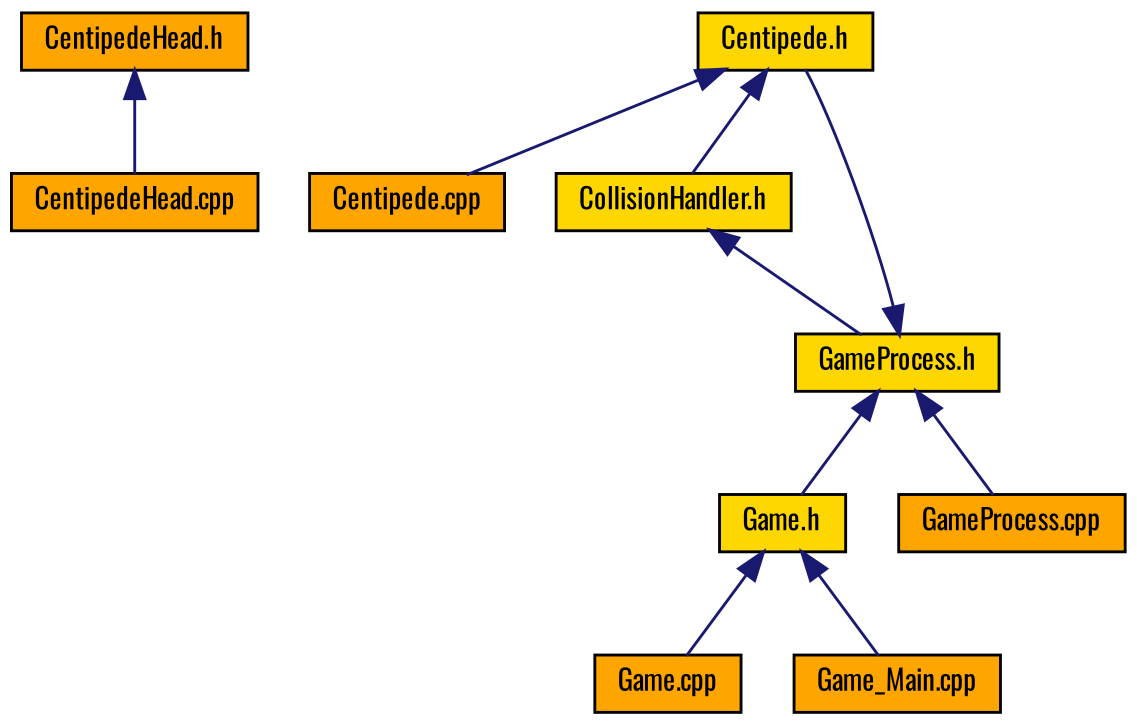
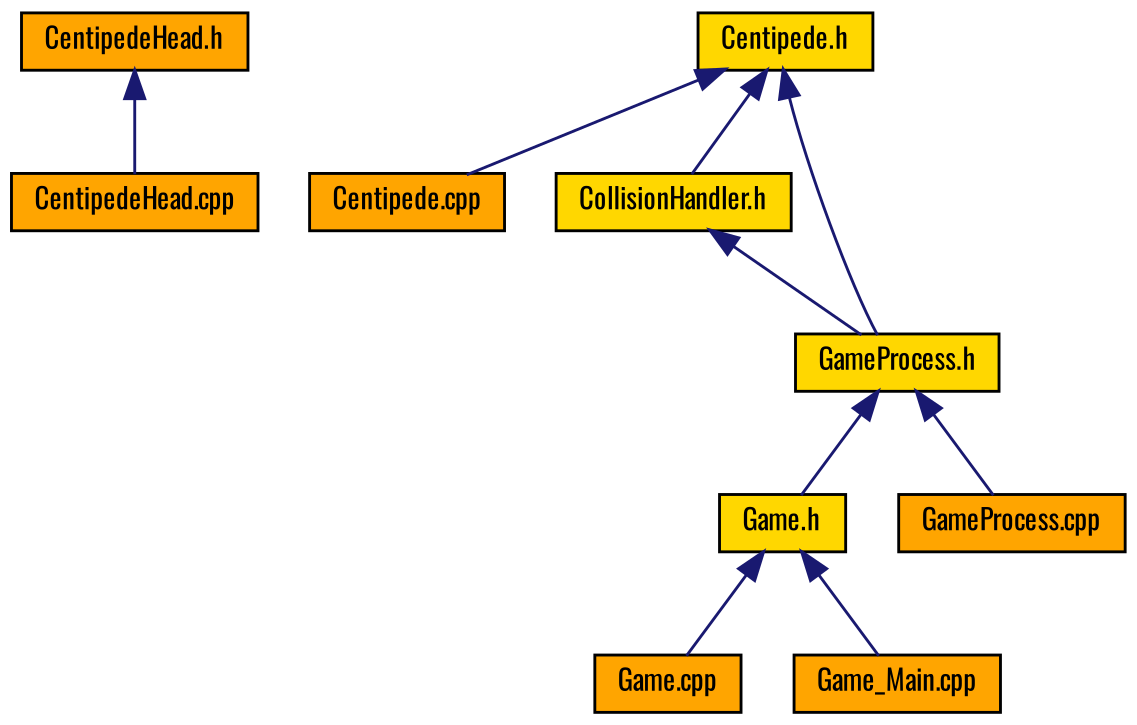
(855, 186) -> (828, 219)
